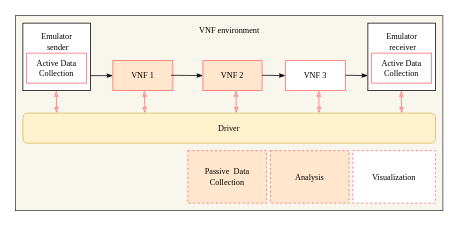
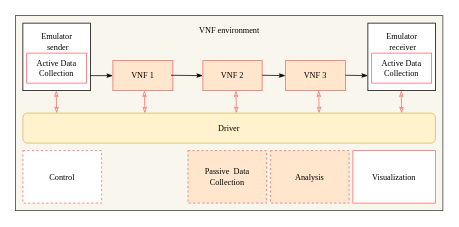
(315, 75) -> (315, 75)
none -> (62, 177)
(394, 177) -> (394, 177)
